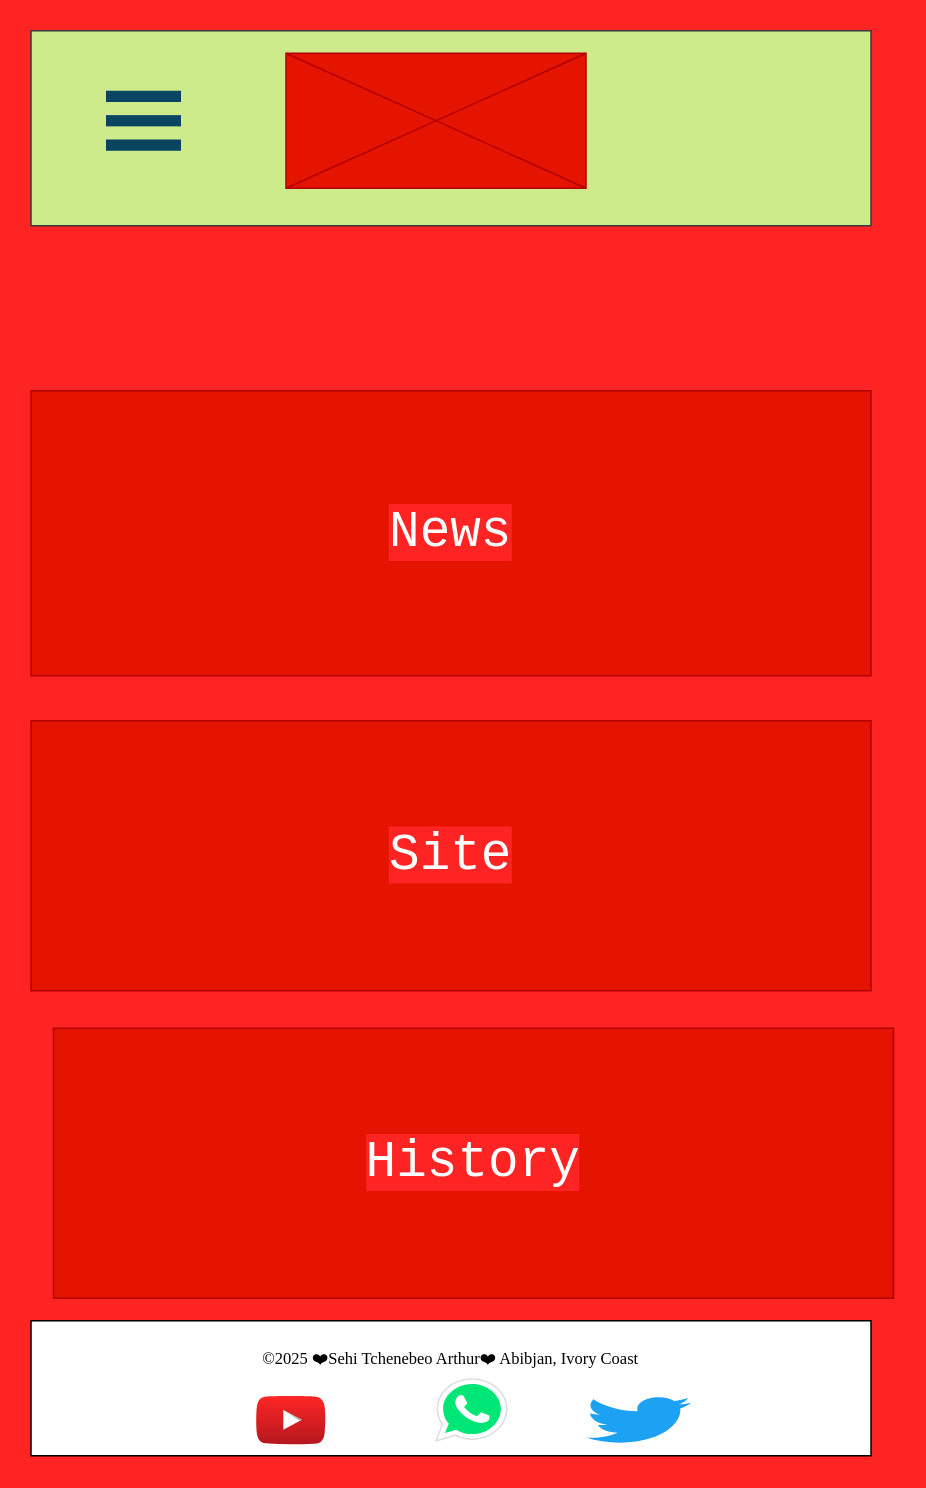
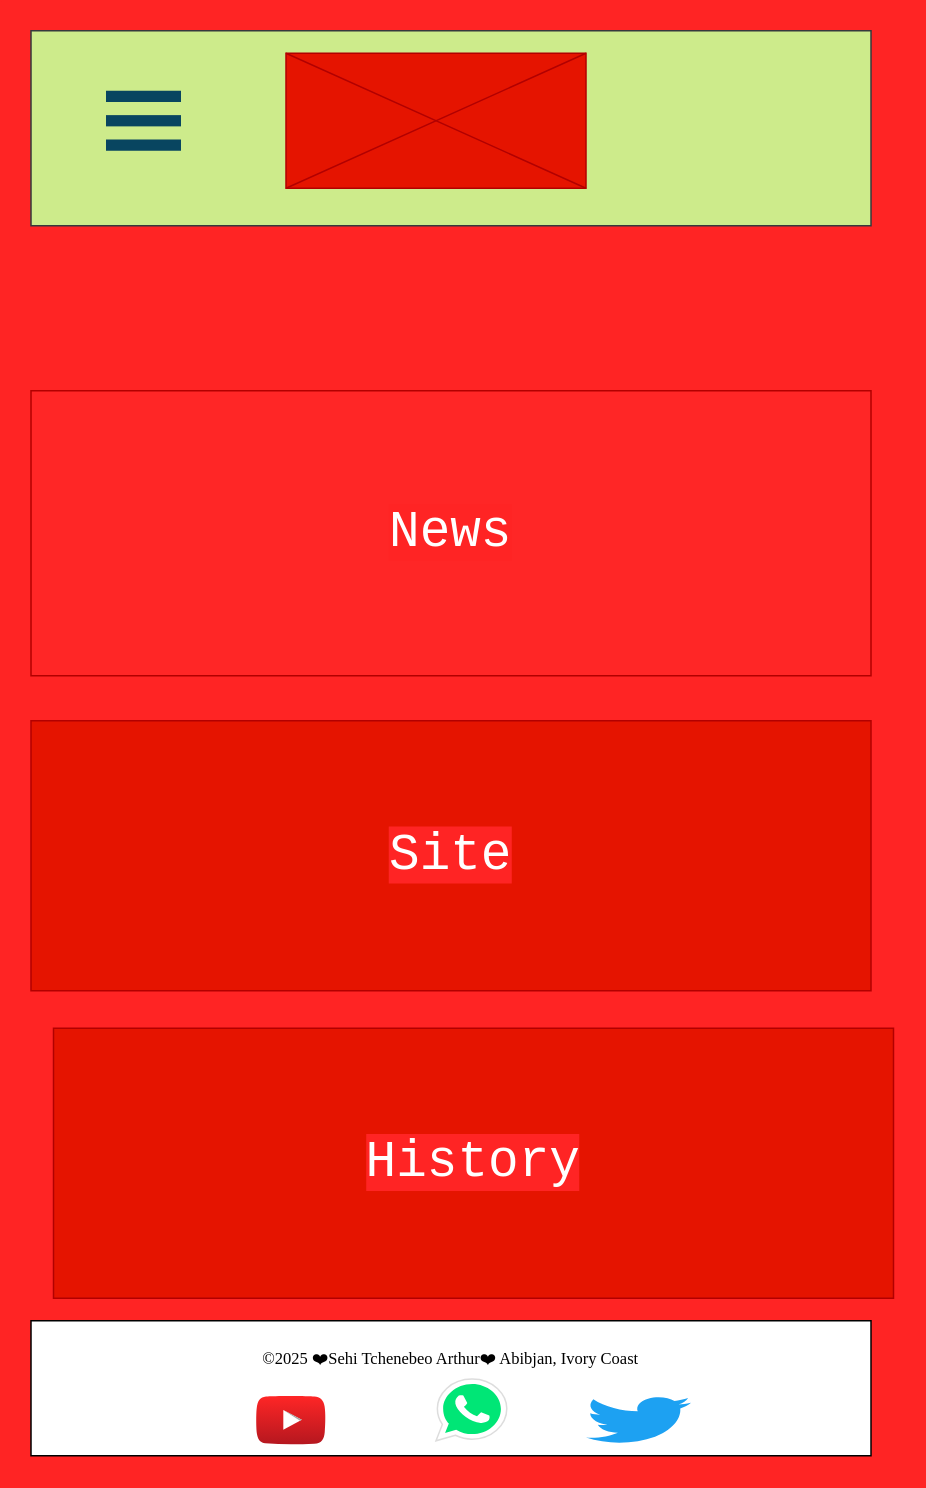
(451, 533) -> (451, 533)
